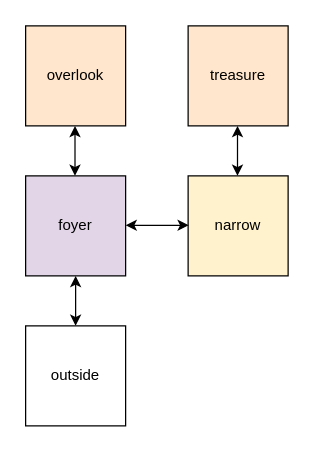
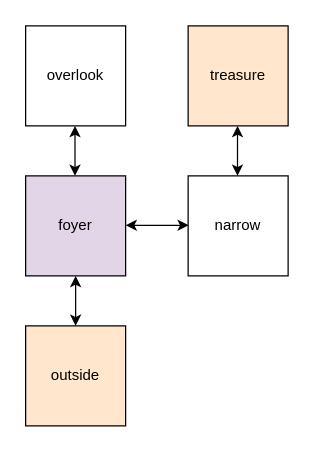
(76, 76) -> (76, 76)
(238, 226) -> (238, 226)
(76, 376) -> (76, 376)
